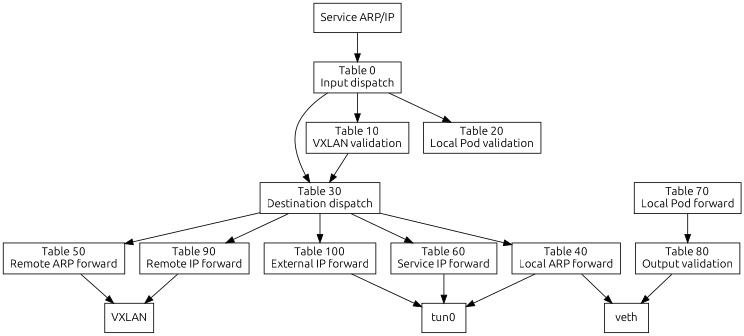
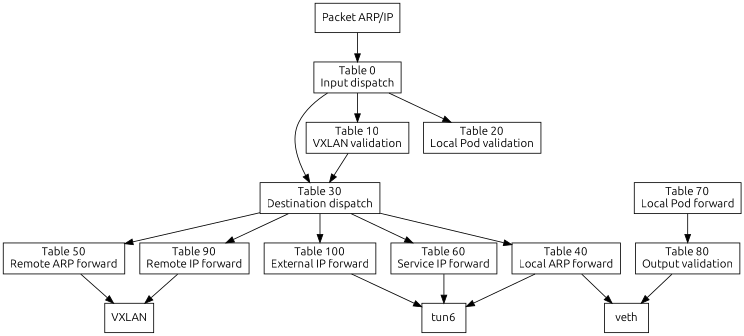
(357, 18) -> (357, 18)
(444, 318) -> (444, 318)
